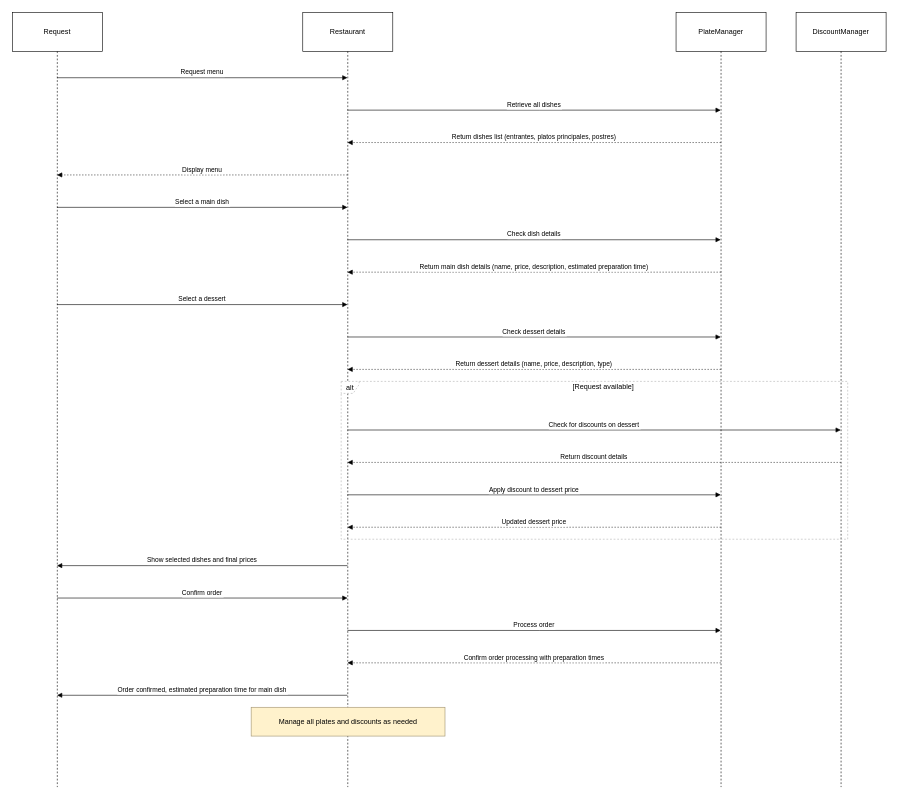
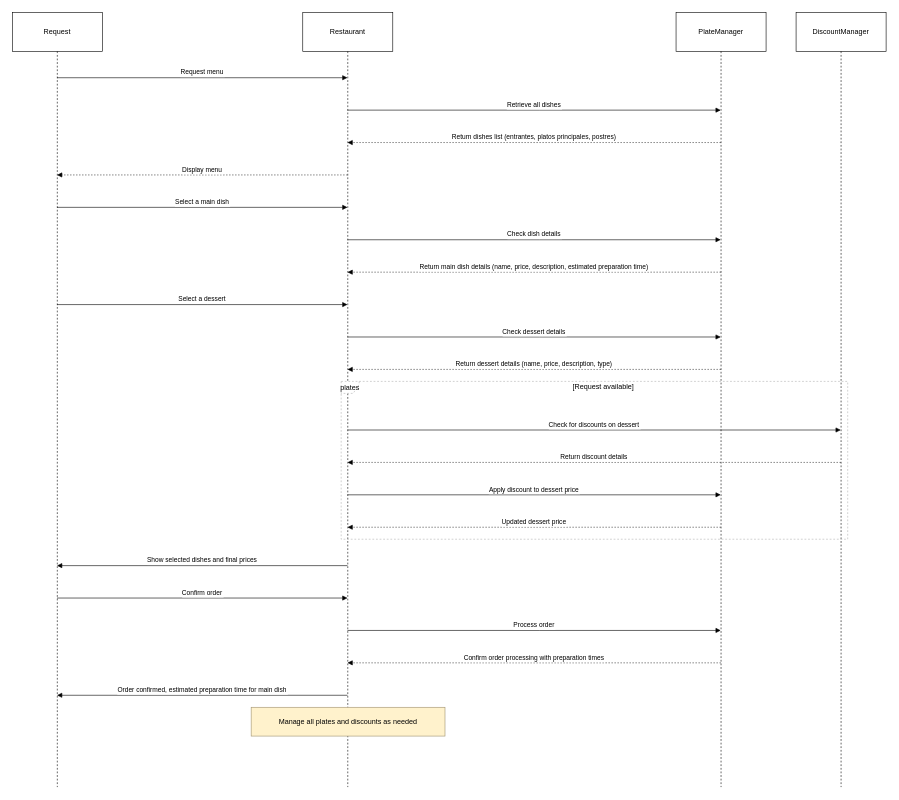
(350, 388) -> (350, 388)
